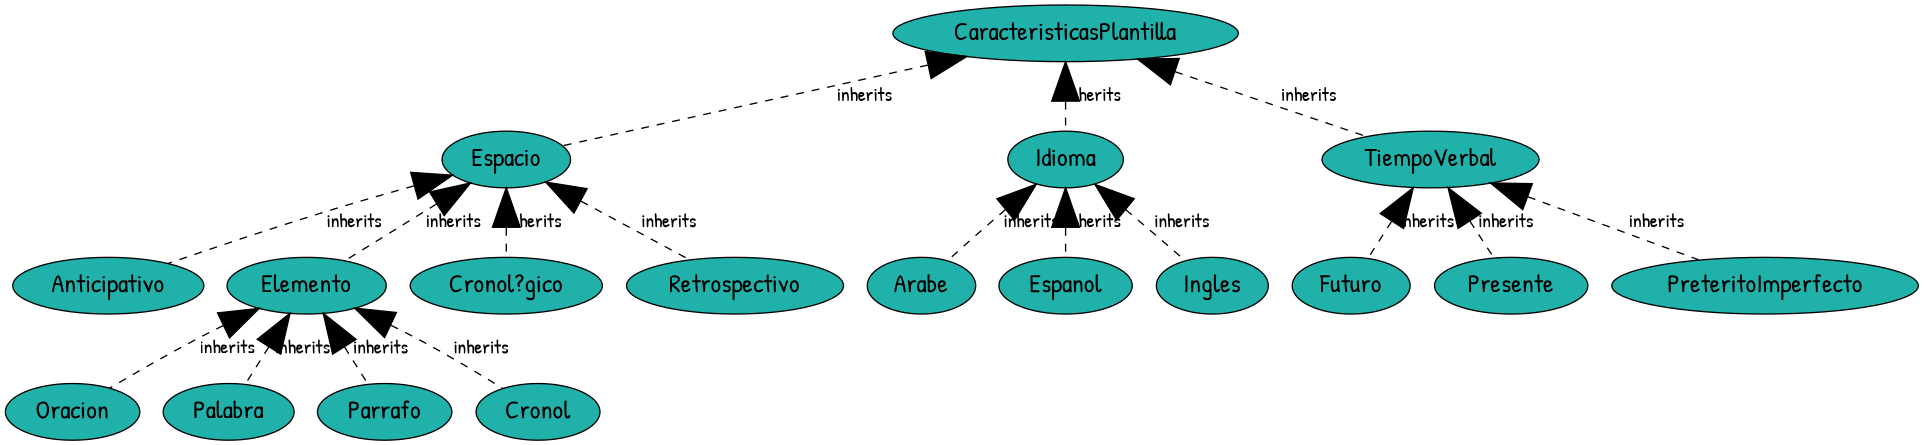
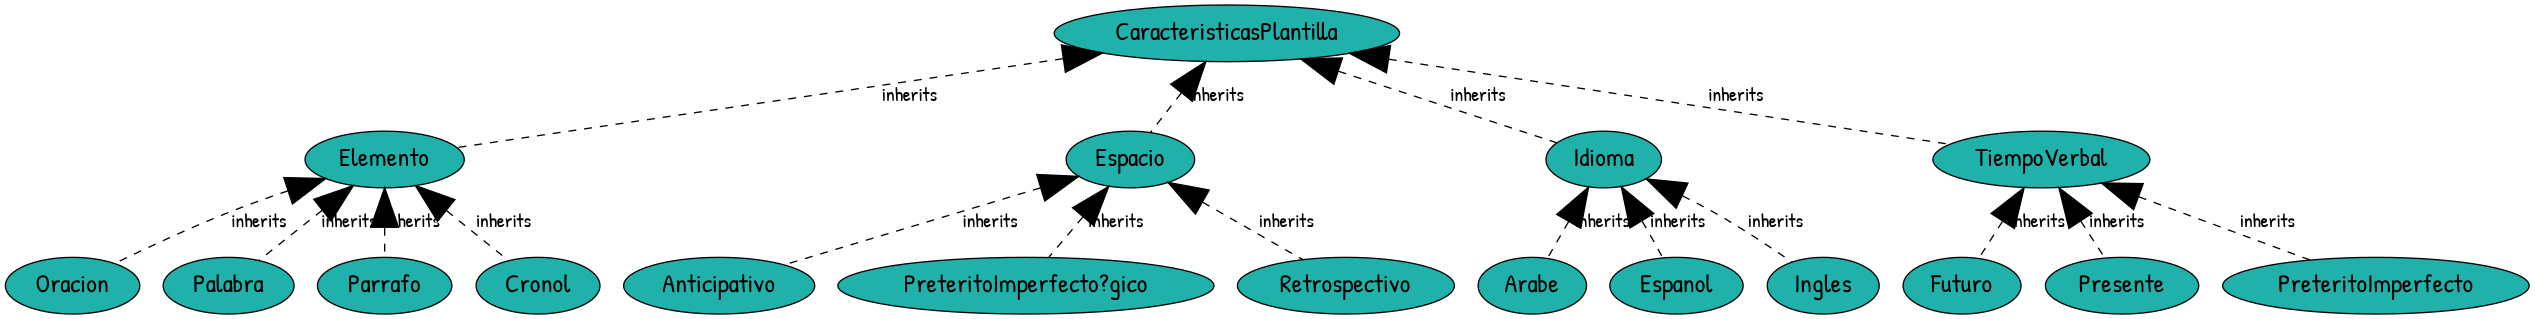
(390, 233) -> (760, 103)
(506, 286) -> (1026, 286)
